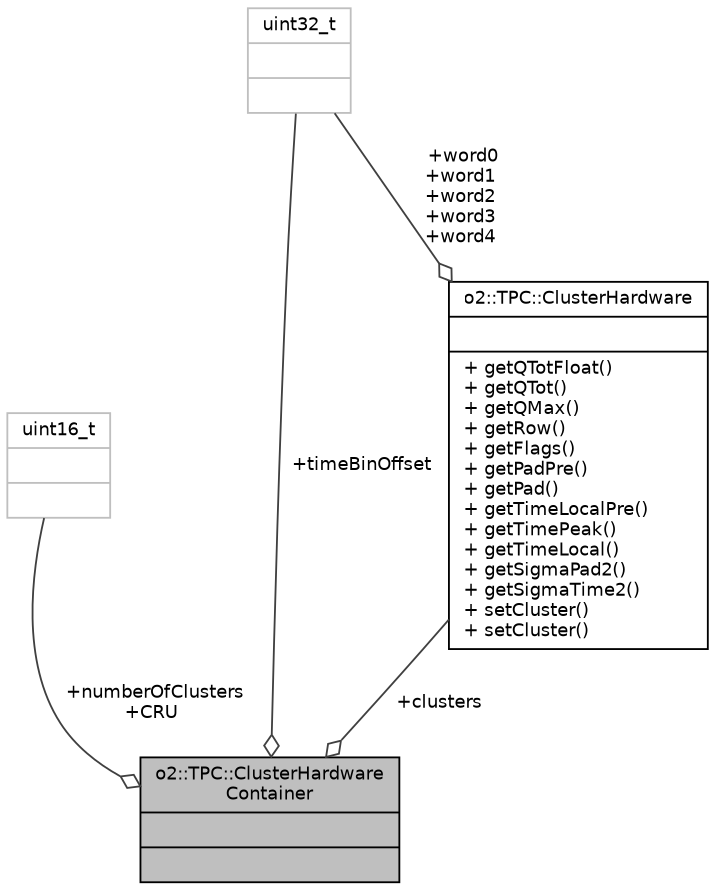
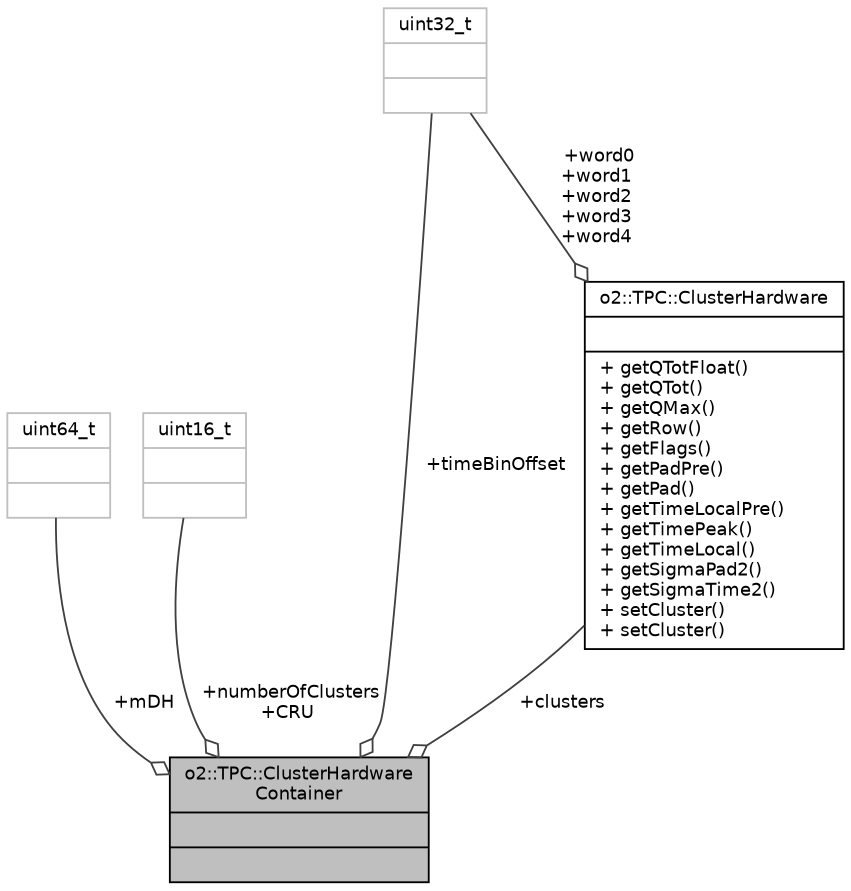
none -> (59, 465)
